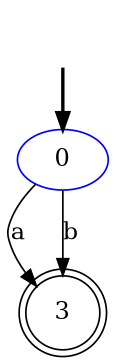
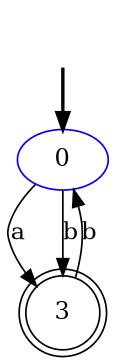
none -> (82, 242)
